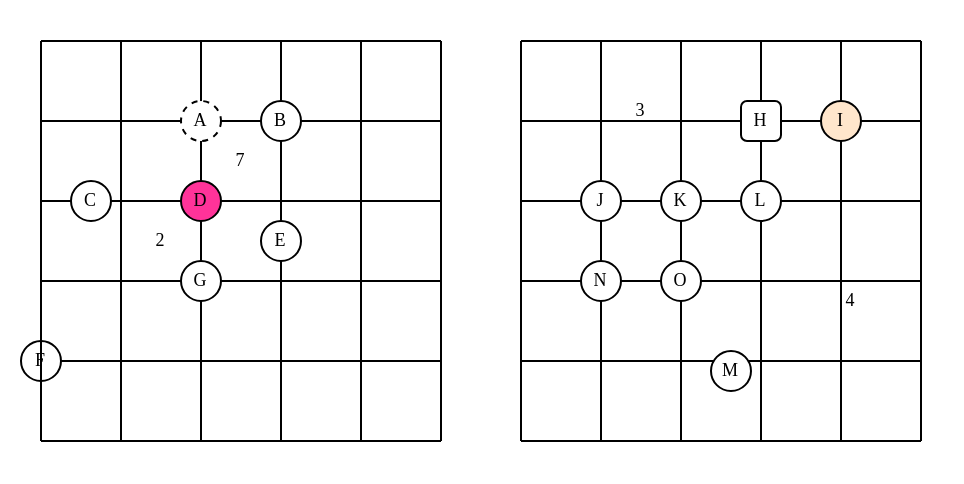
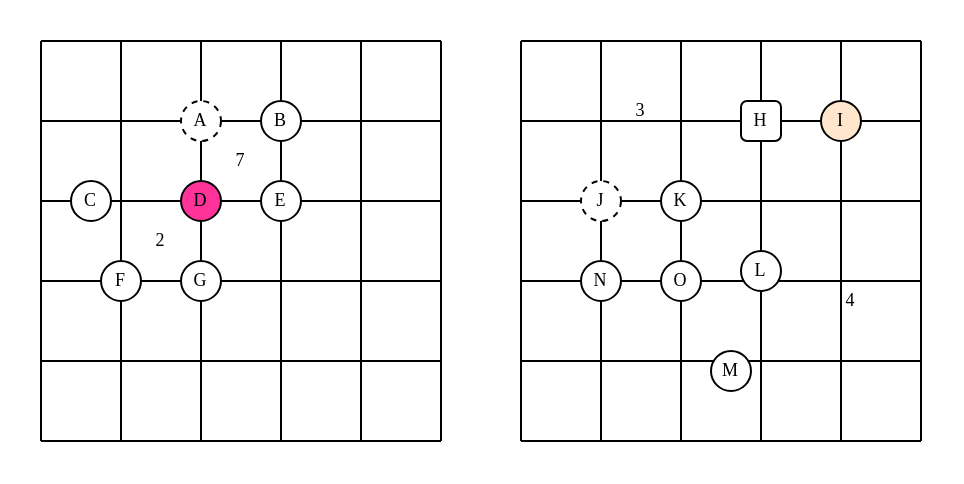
(601, 201) -> (601, 201)
(761, 201) -> (761, 271)
(281, 241) -> (281, 201)
(41, 361) -> (121, 281)
